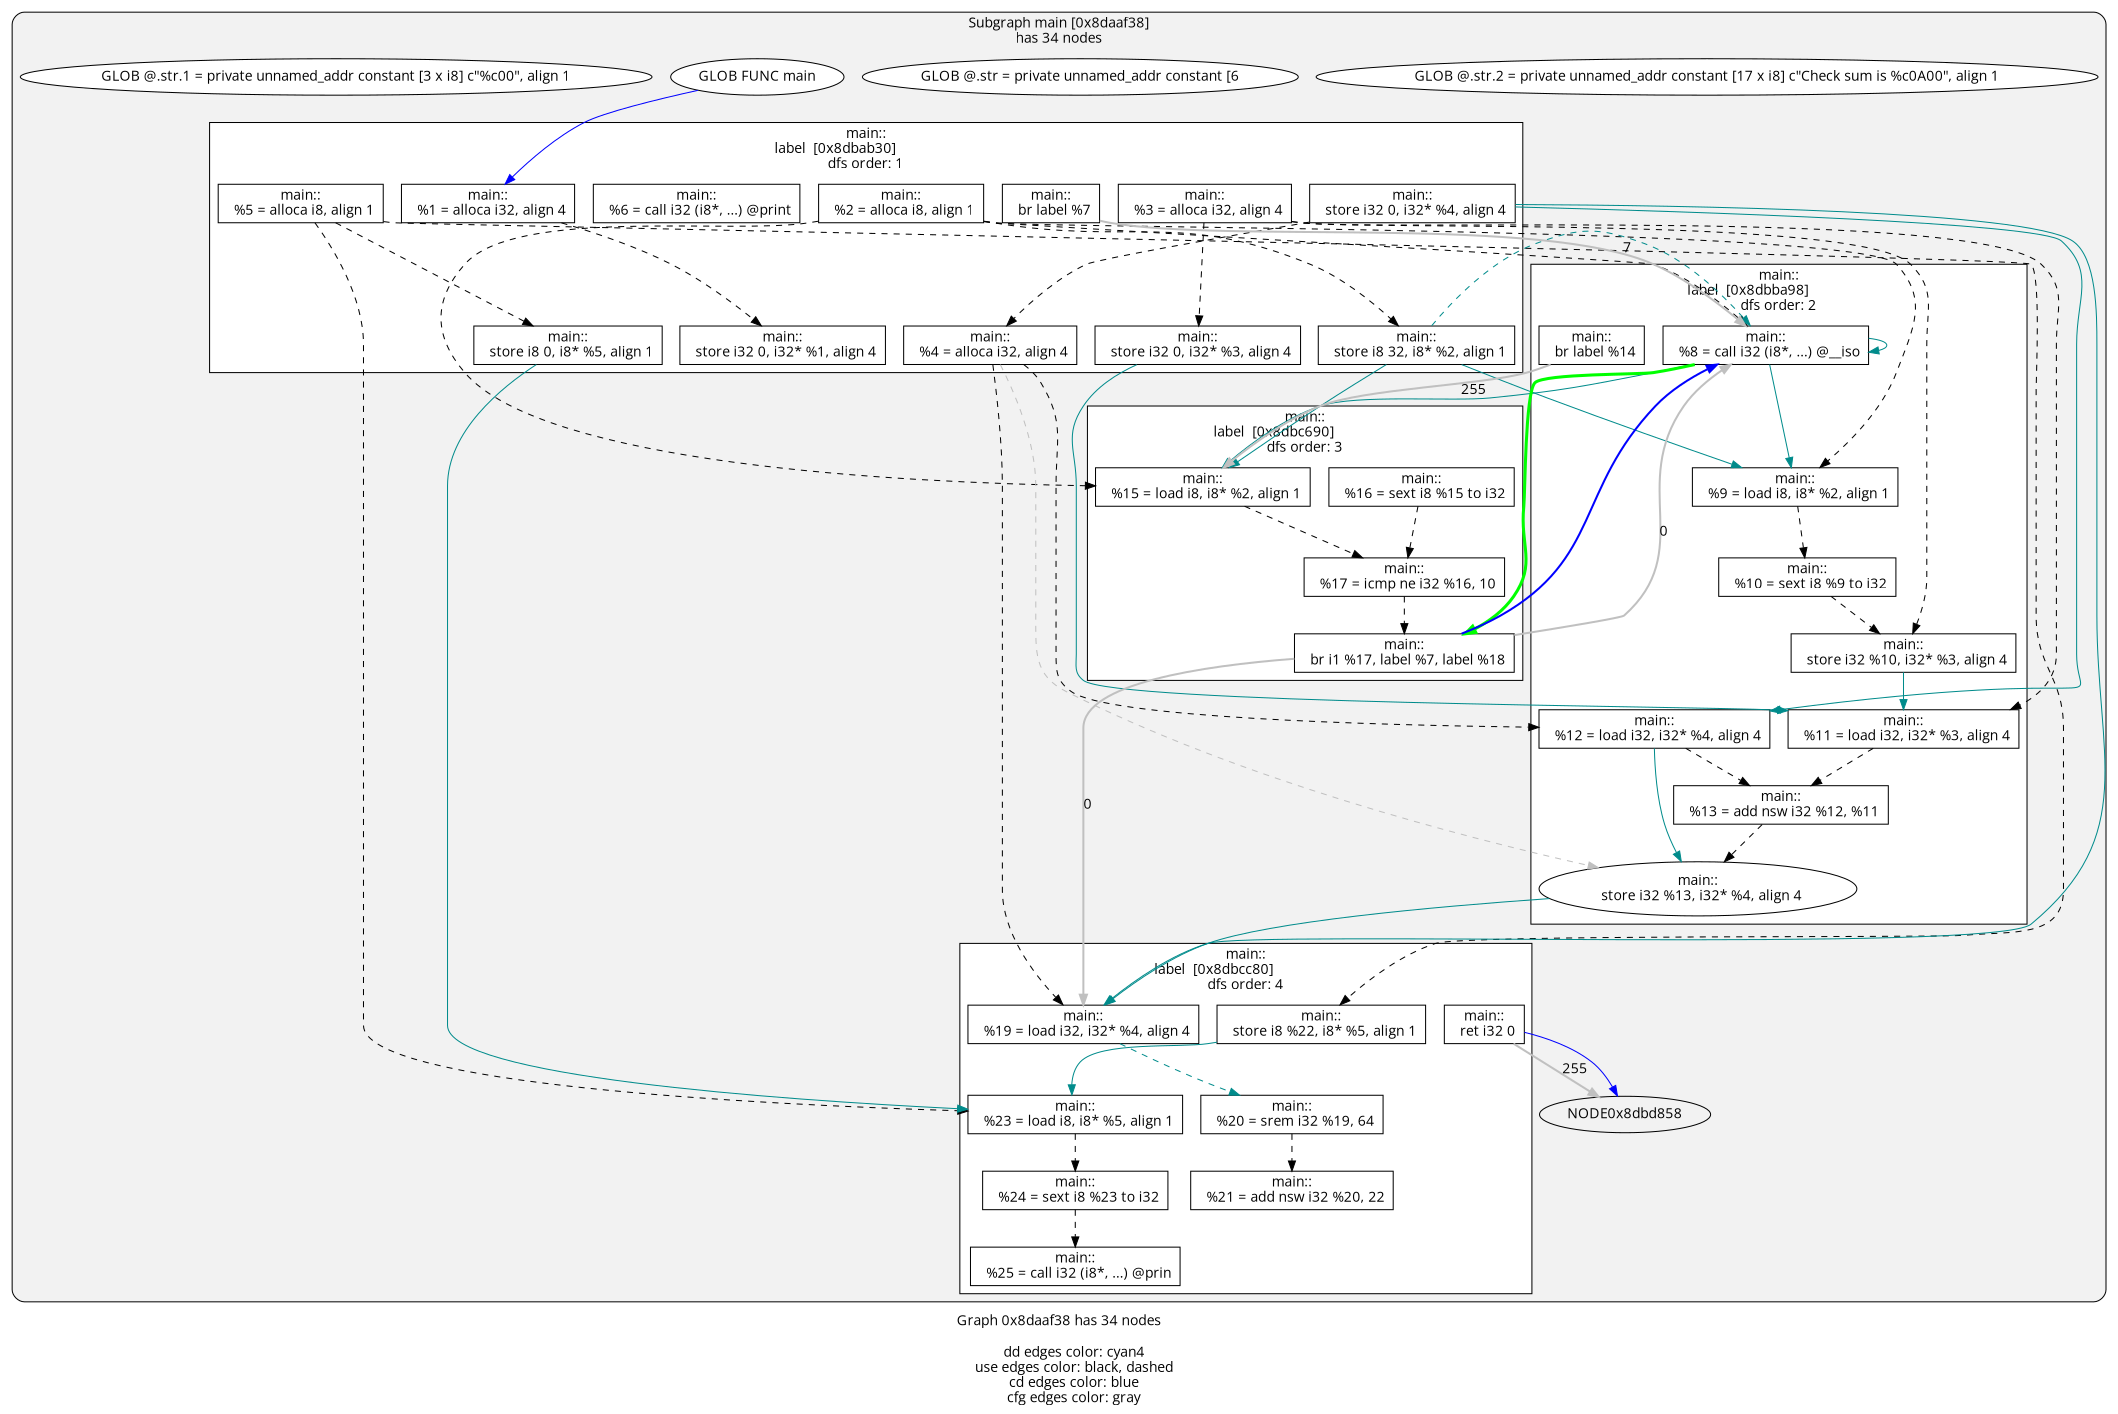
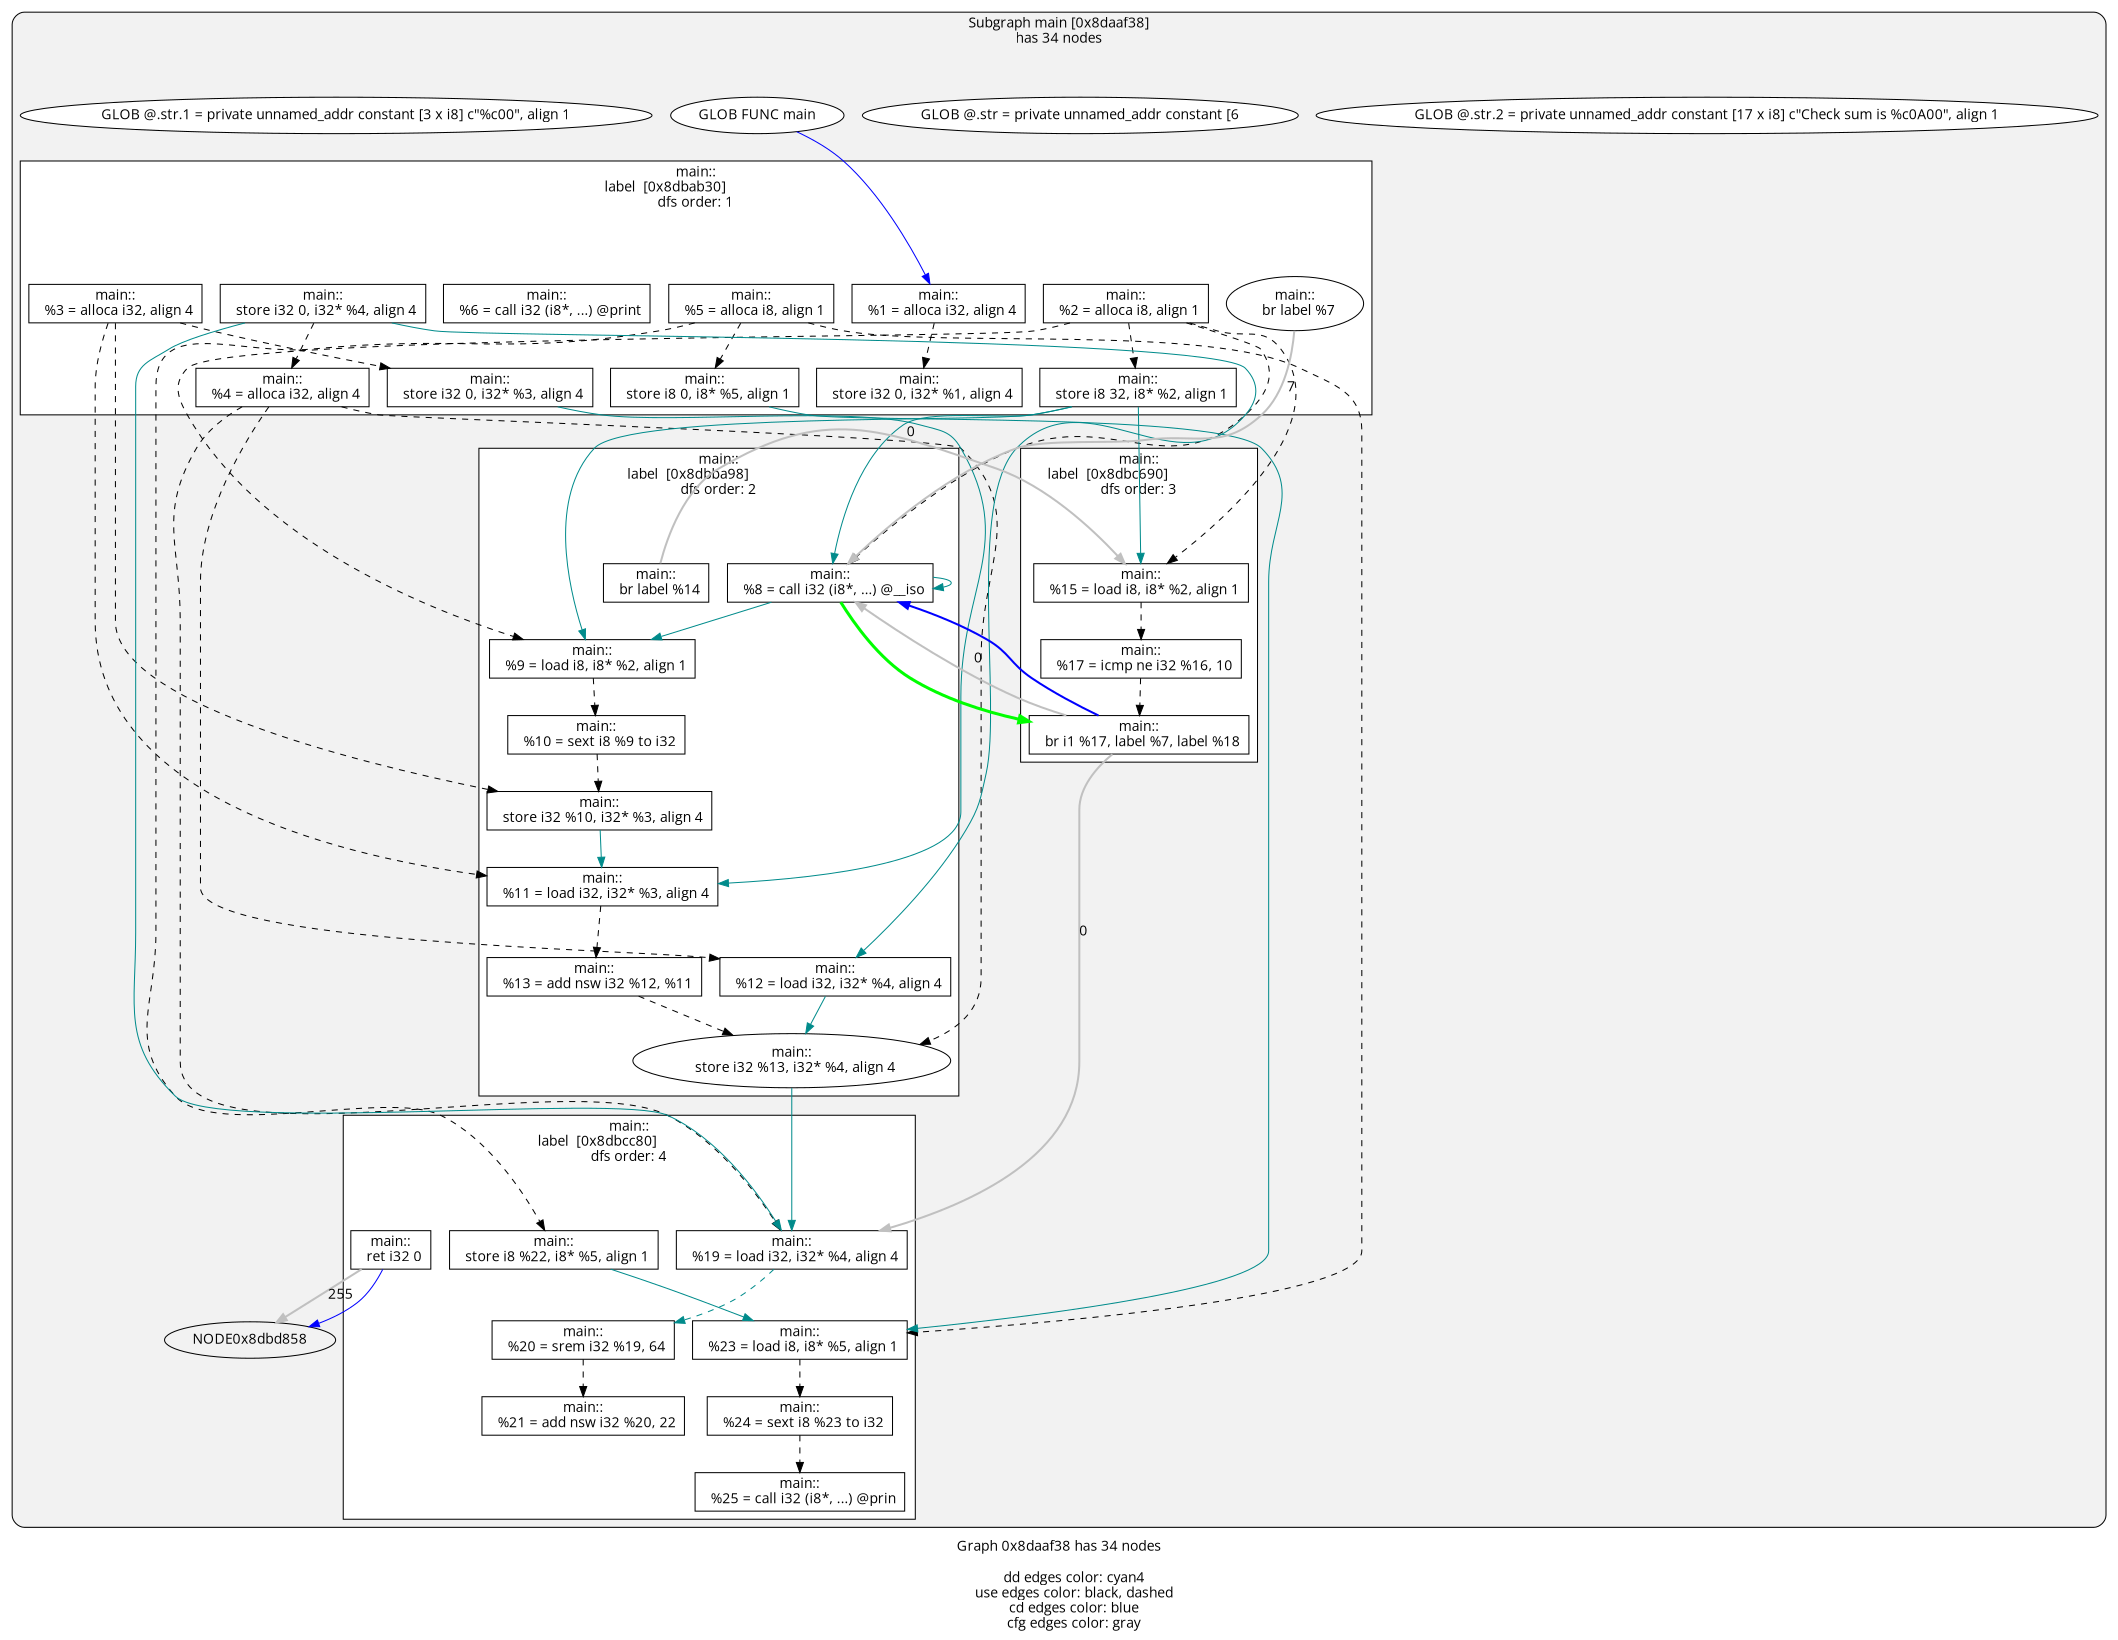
(1051, 204) -> (1295, 304)
(1649, 245) -> (899, 428)
(1474, 390) -> (911, 433)
(1454, 399) -> none
(1422, 487) -> none
(1160, 734) -> (983, 475)
(1713, 764) -> none
